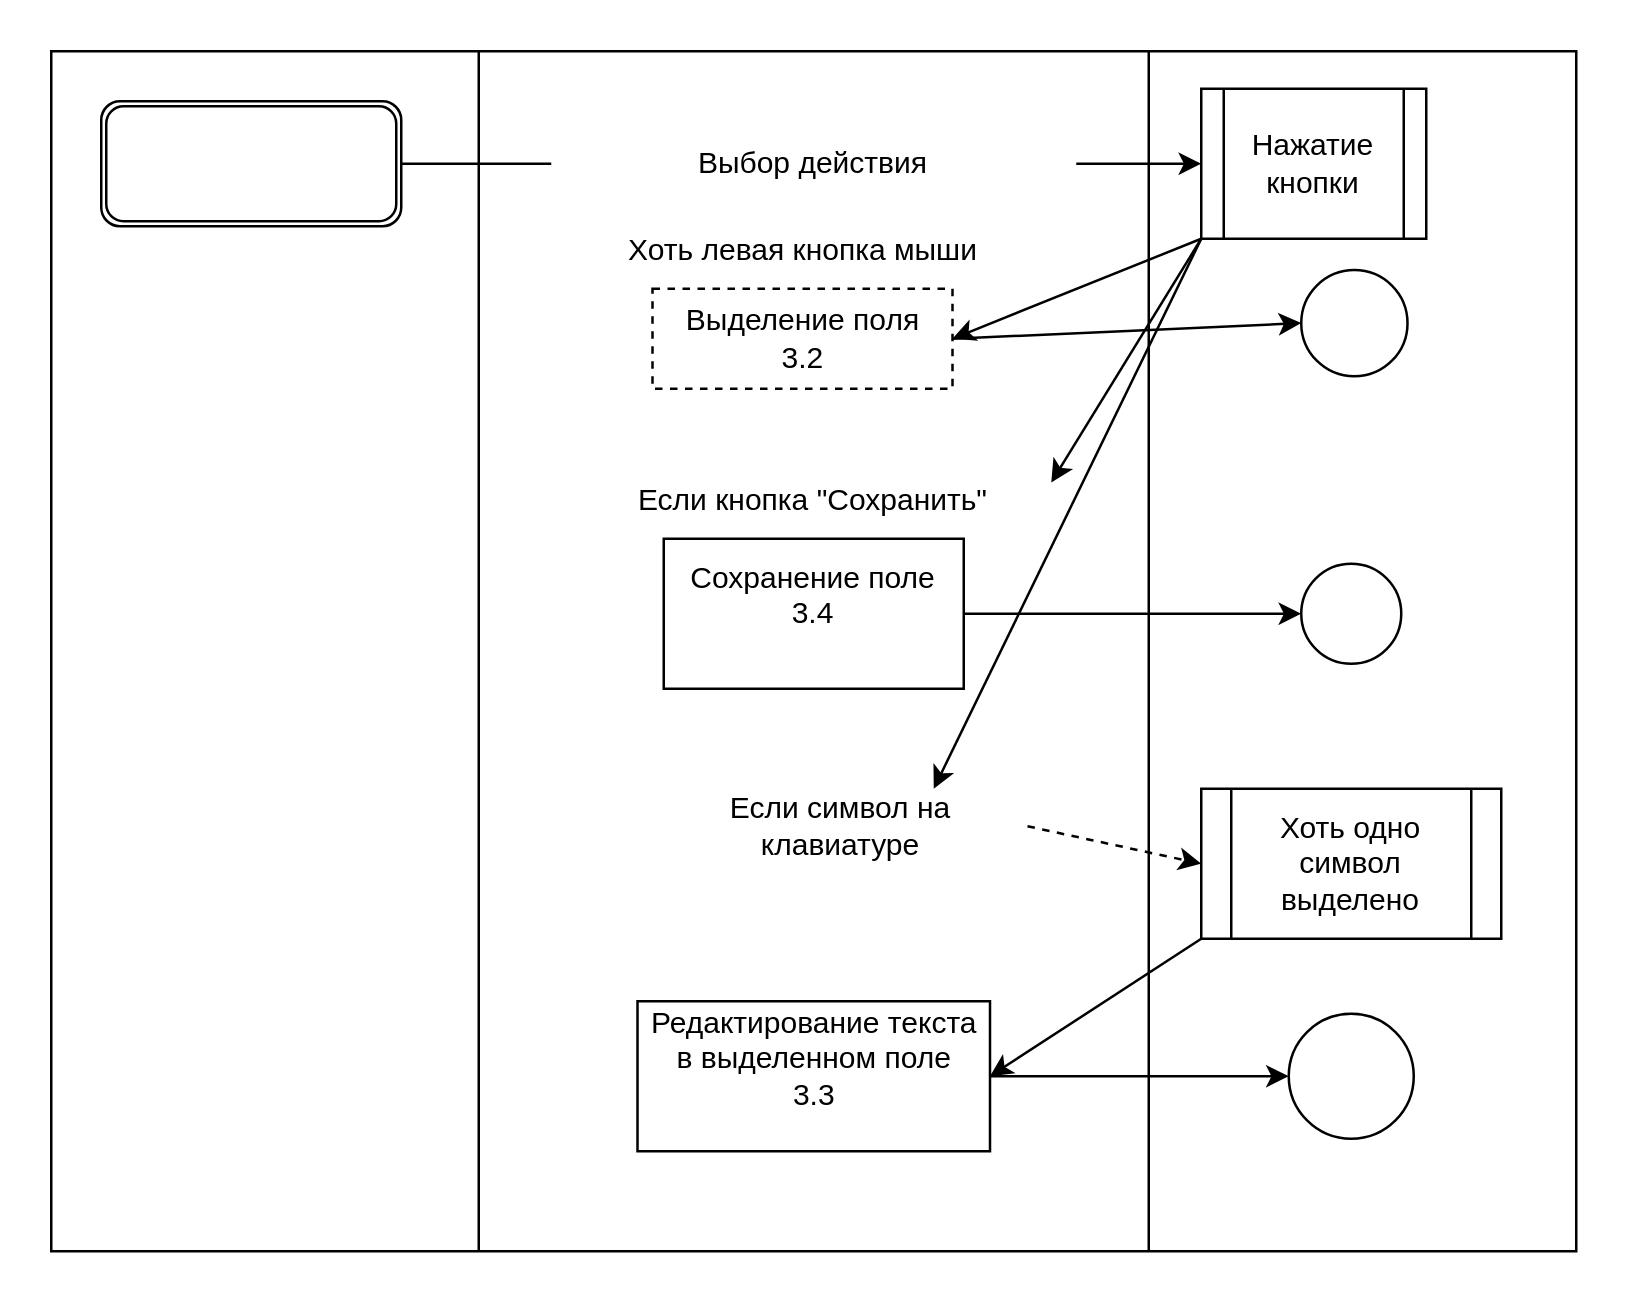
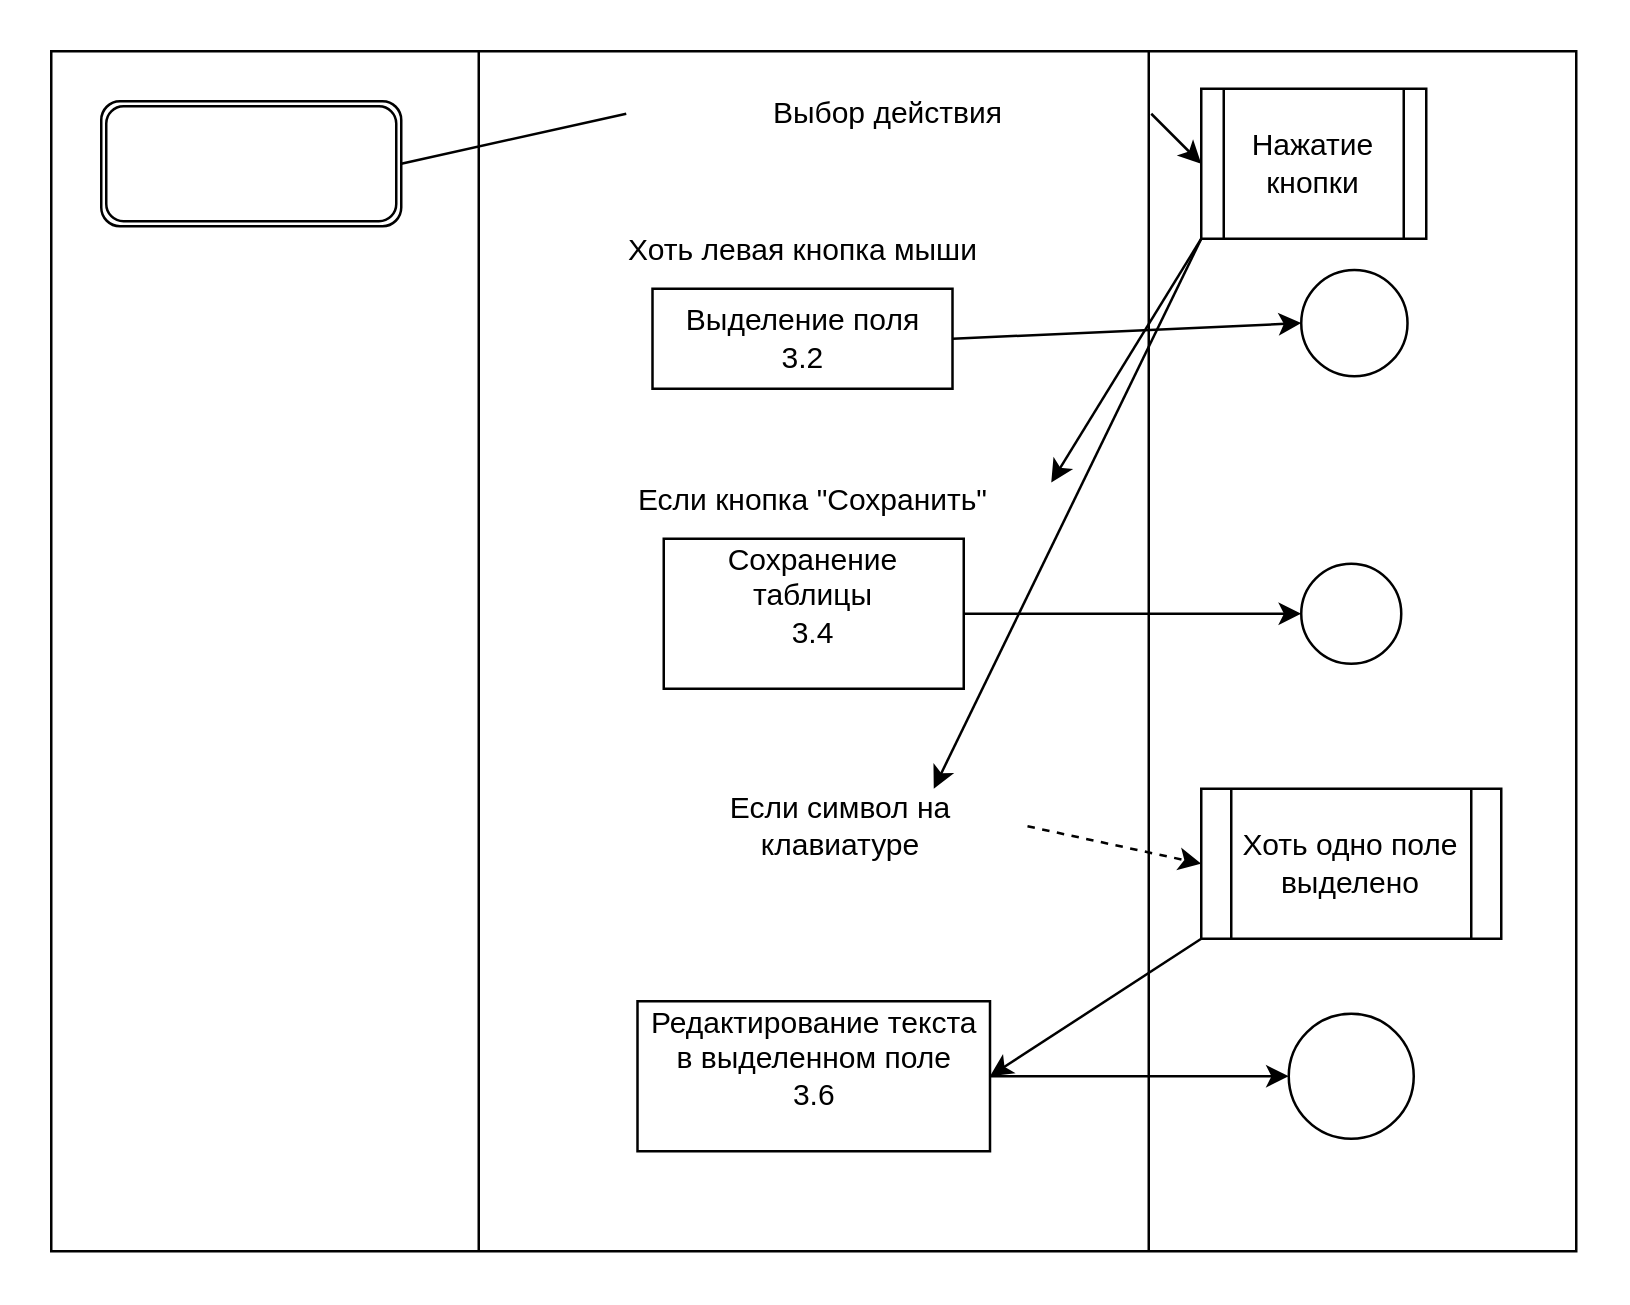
(814, 164) -> (889, 114)
(1073, 290) -> none
(803, 339) -> (803, 339)
(814, 614) -> (814, 614)
(1351, 864) -> (1351, 864)
(815, 1076) -> (815, 1076)
